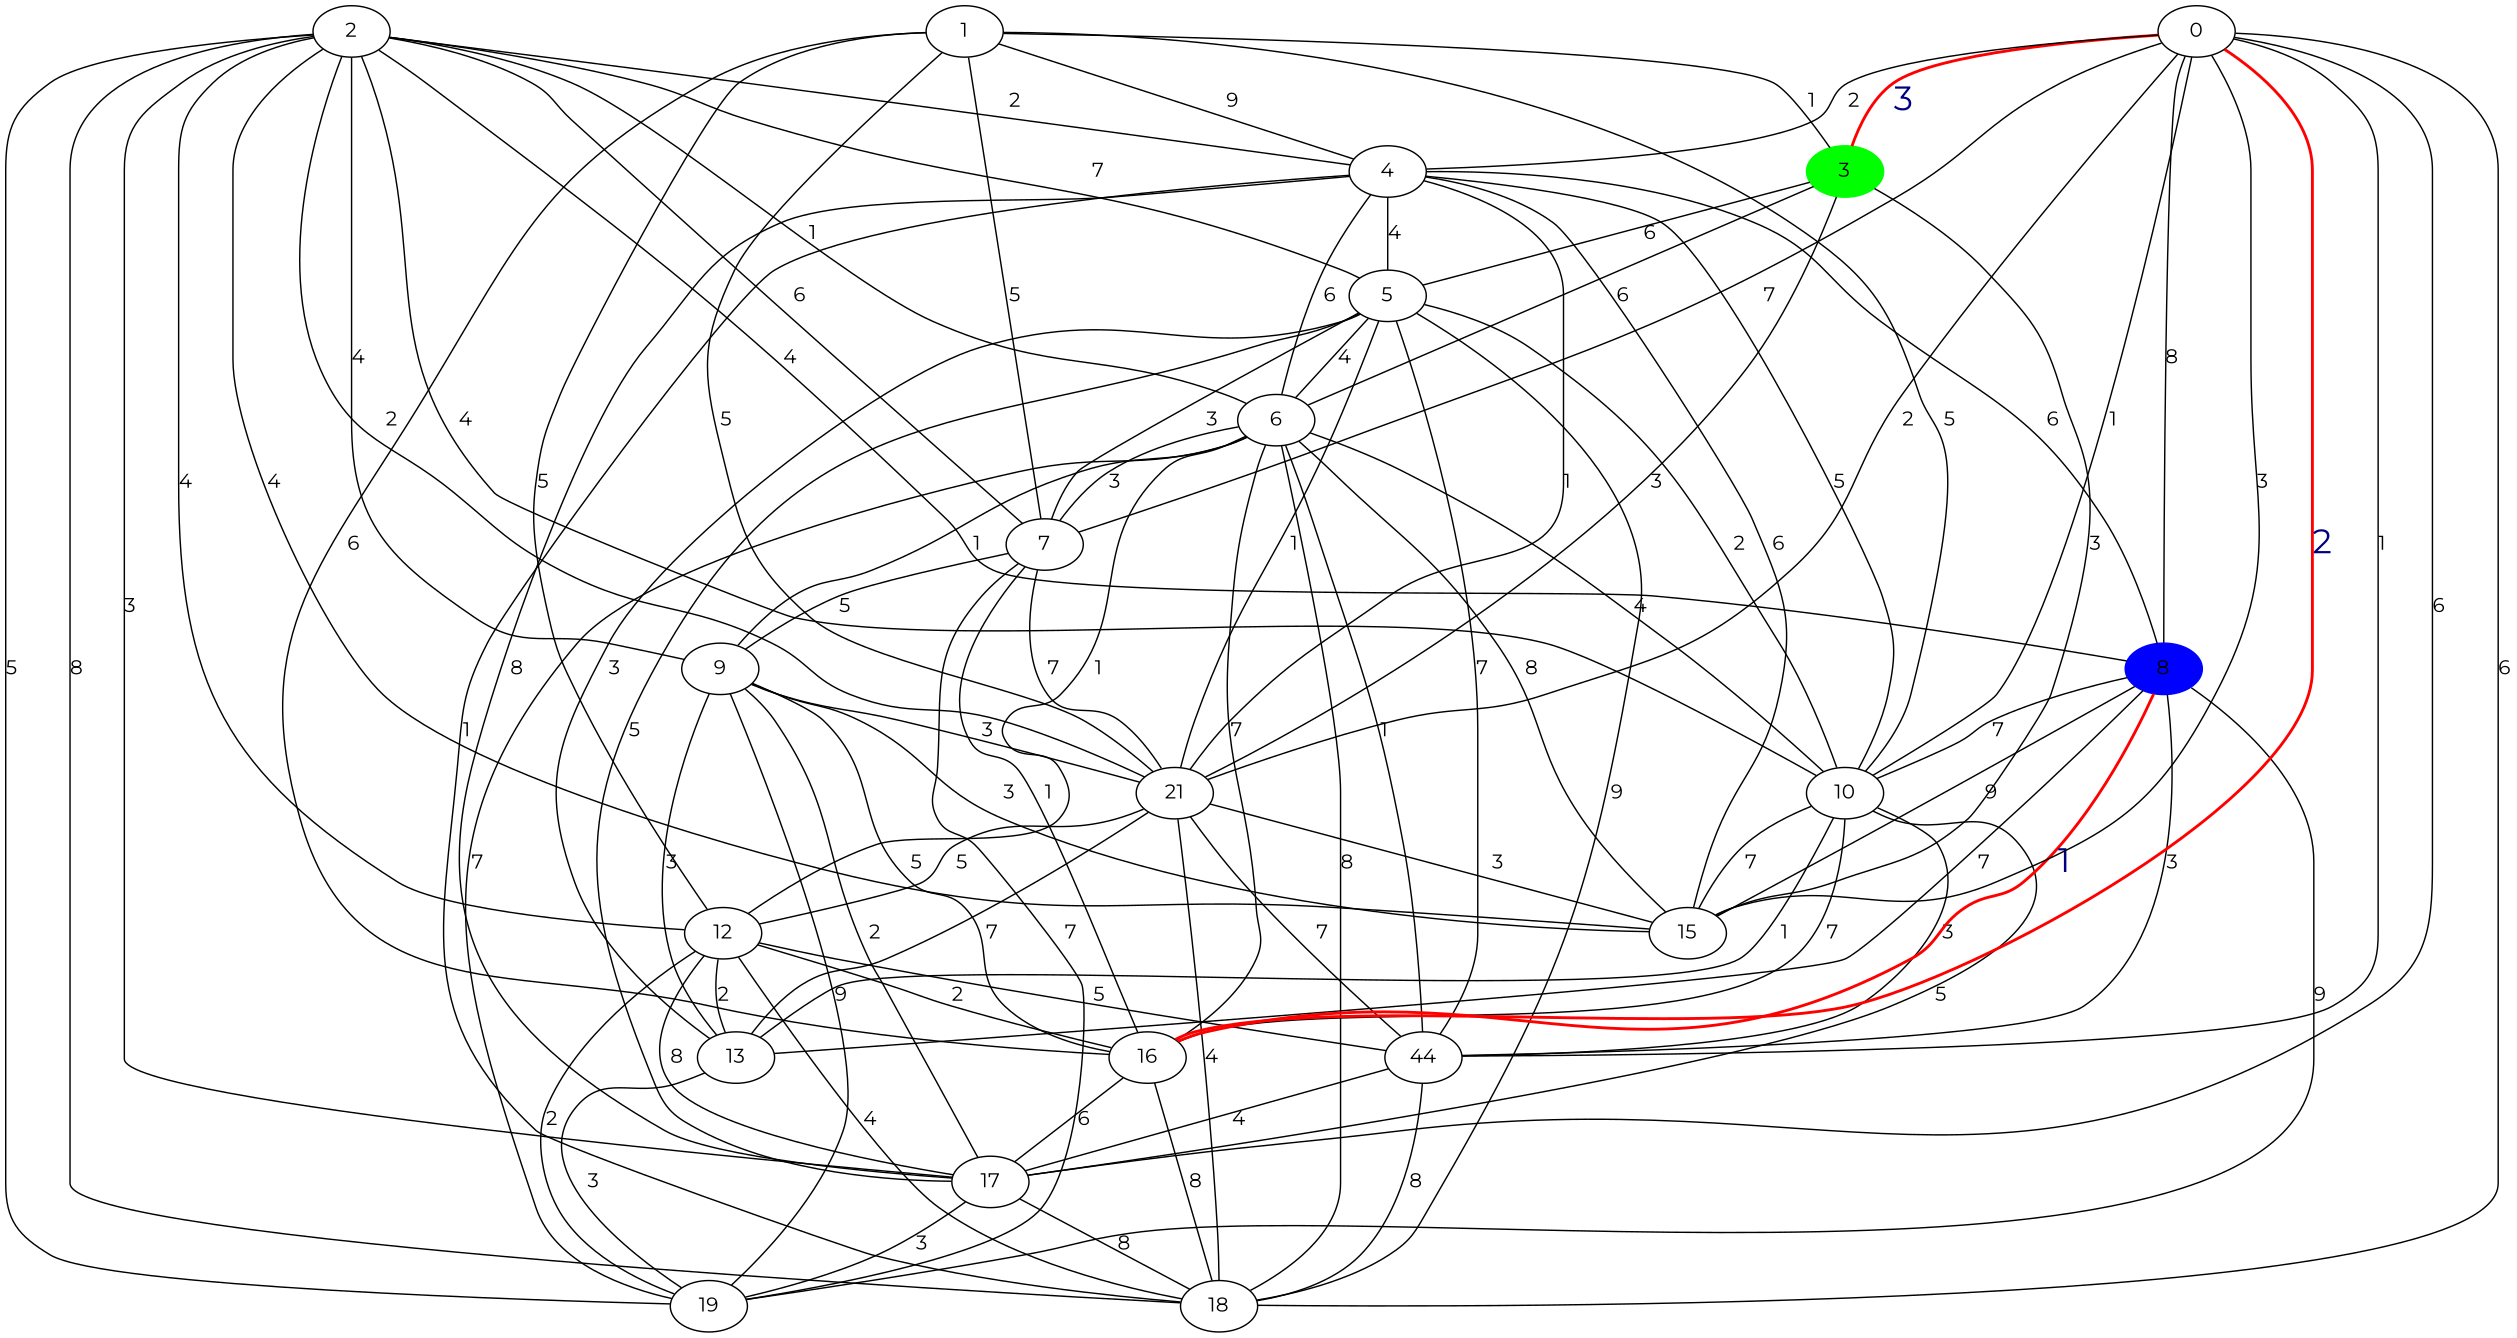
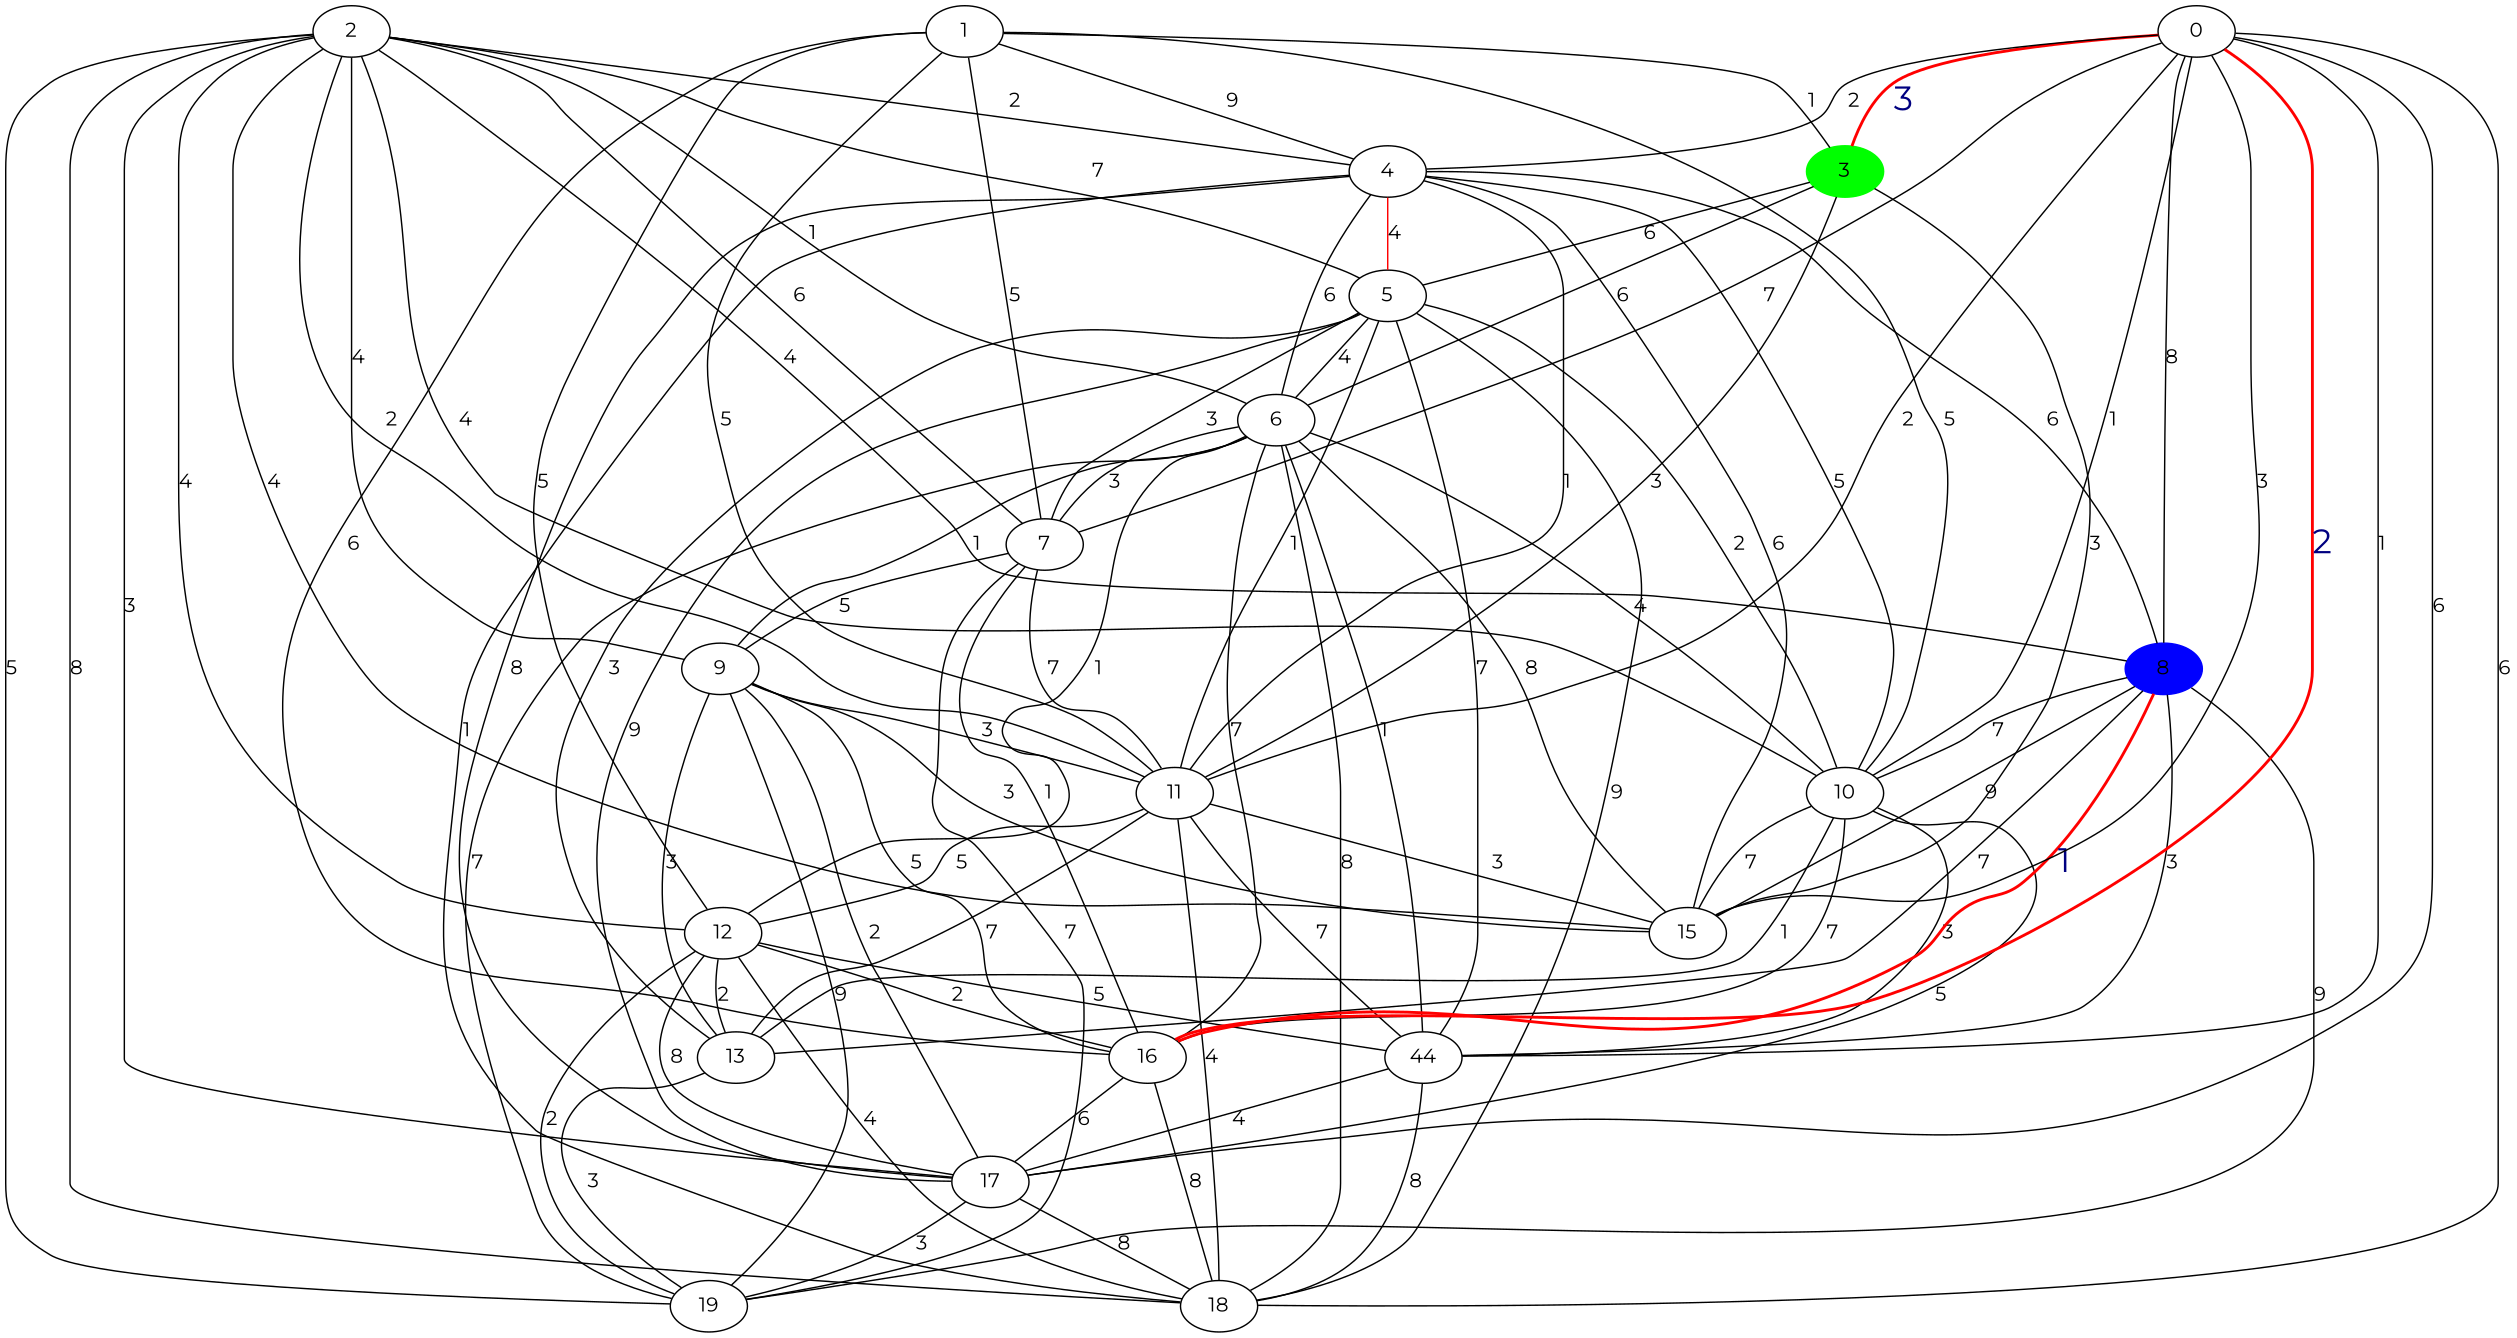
(1388, 234) -> (1388, 234)
(635, 731) -> (635, 731)
(1175, 793) -> (1175, 793)
